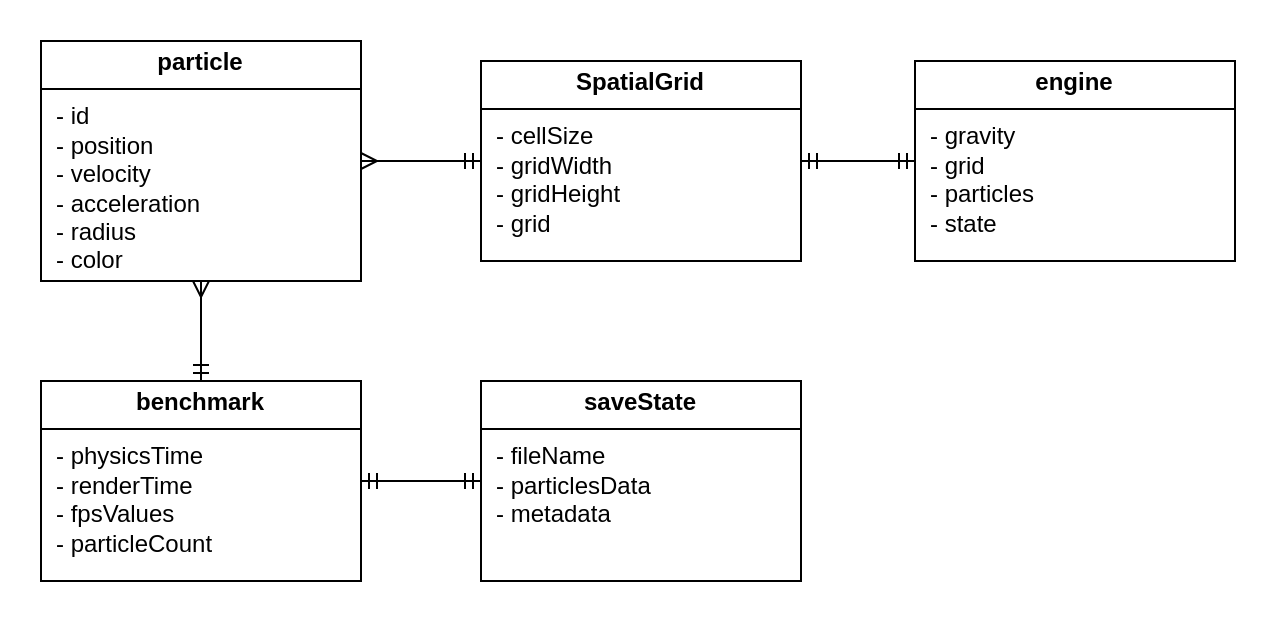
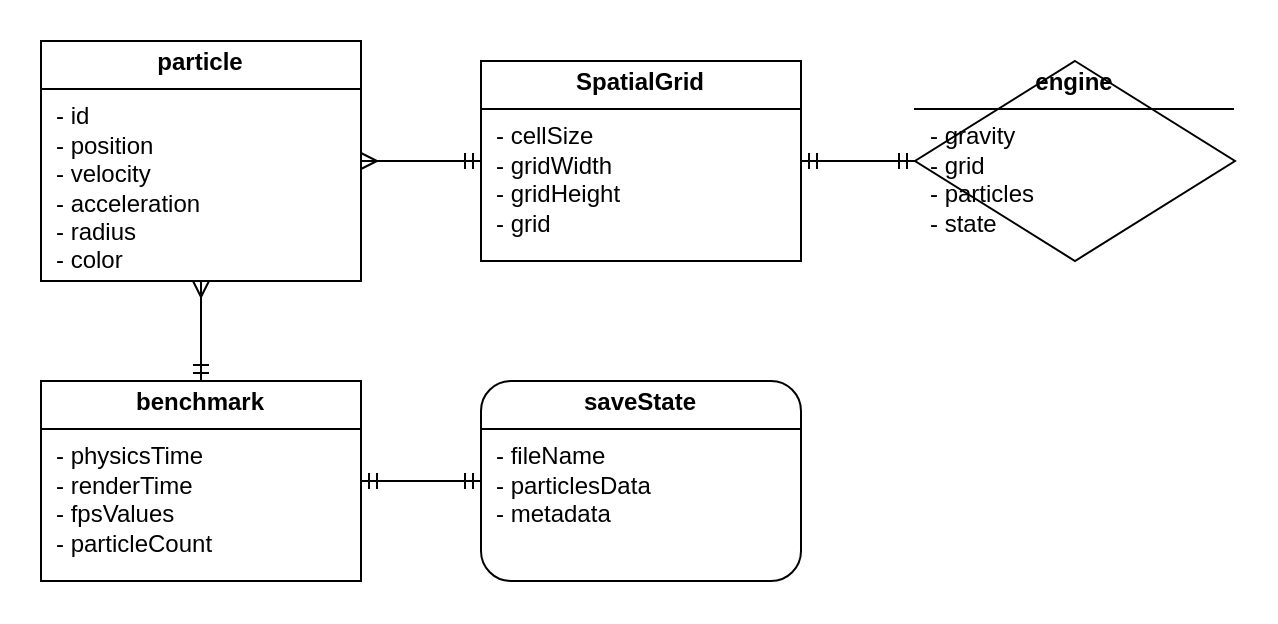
(1075, 161) -> (1075, 161)
(641, 481) -> (641, 481)
